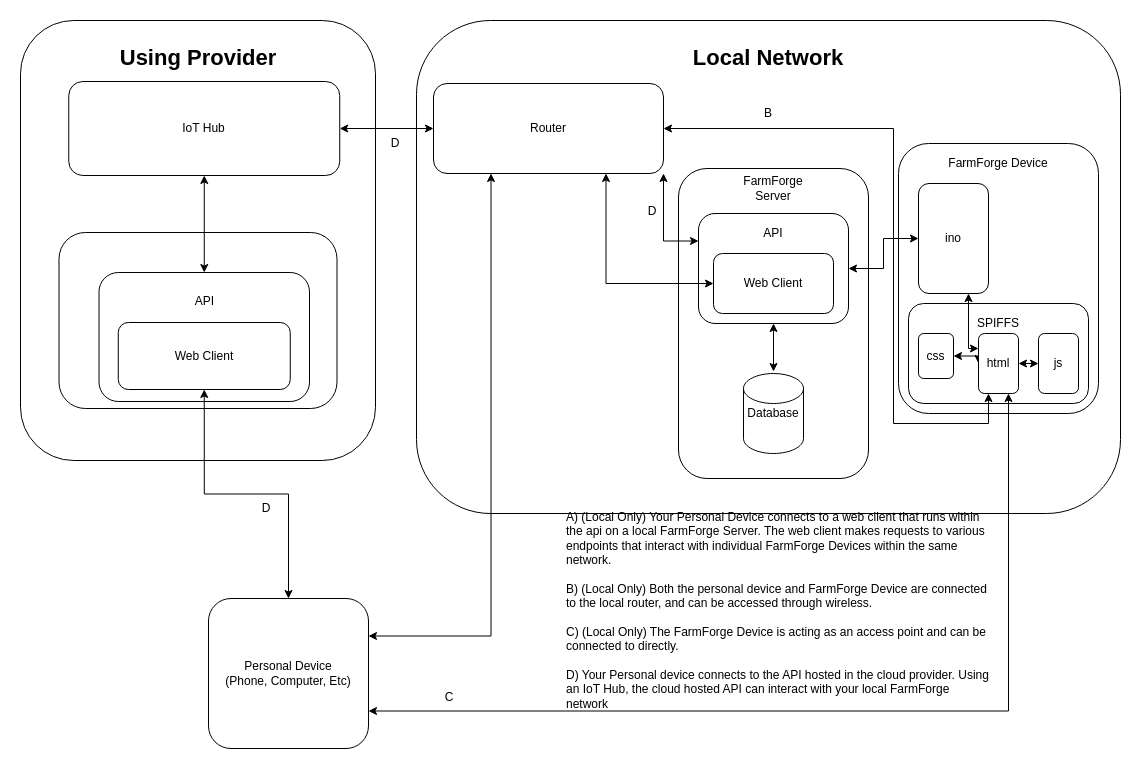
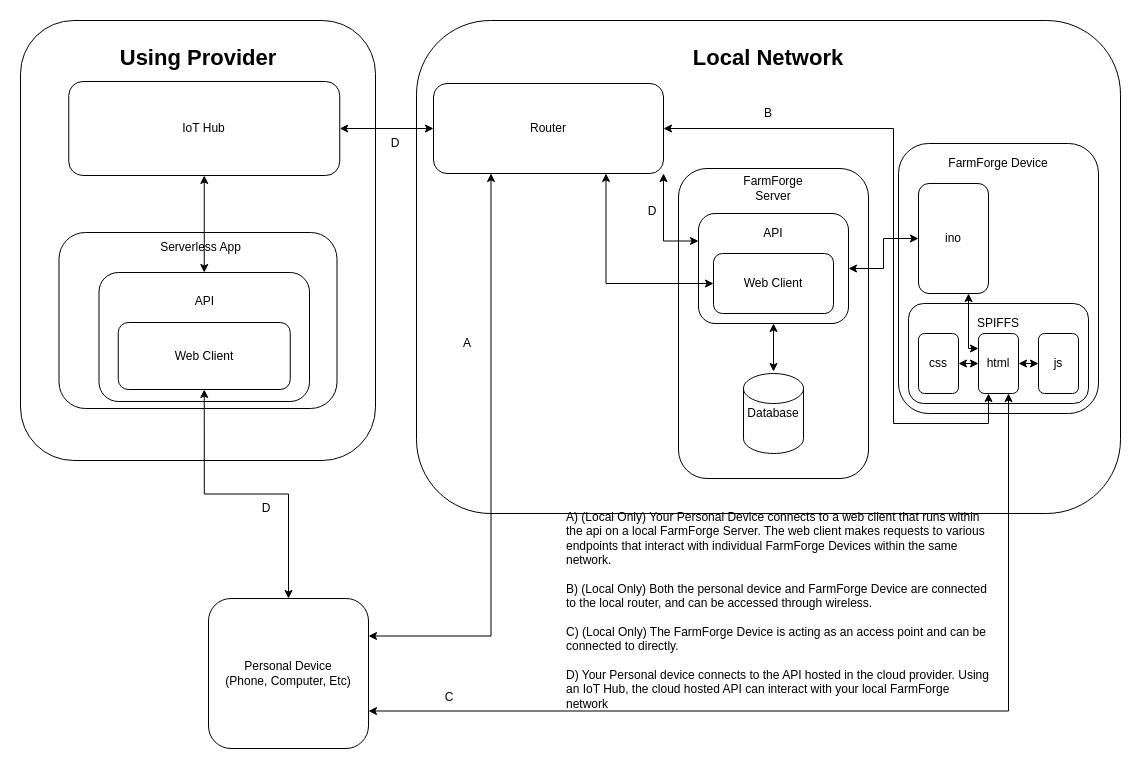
none -> (201, 248)
none -> (468, 344)
(936, 356) -> (939, 364)
